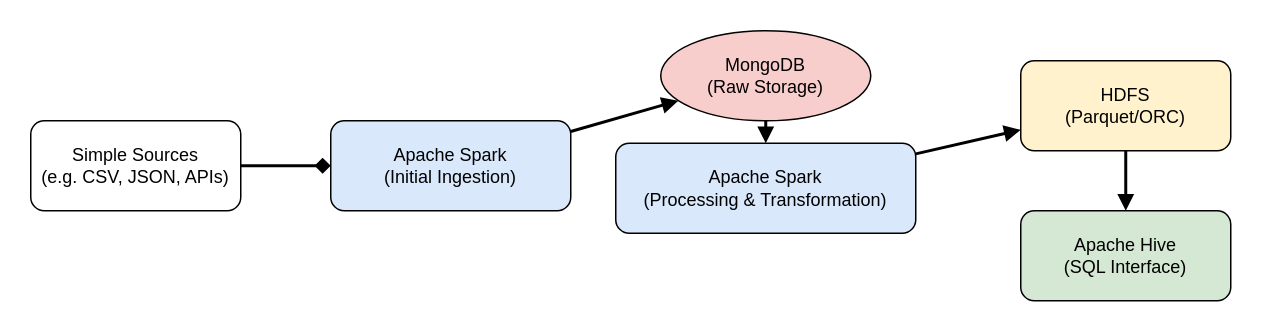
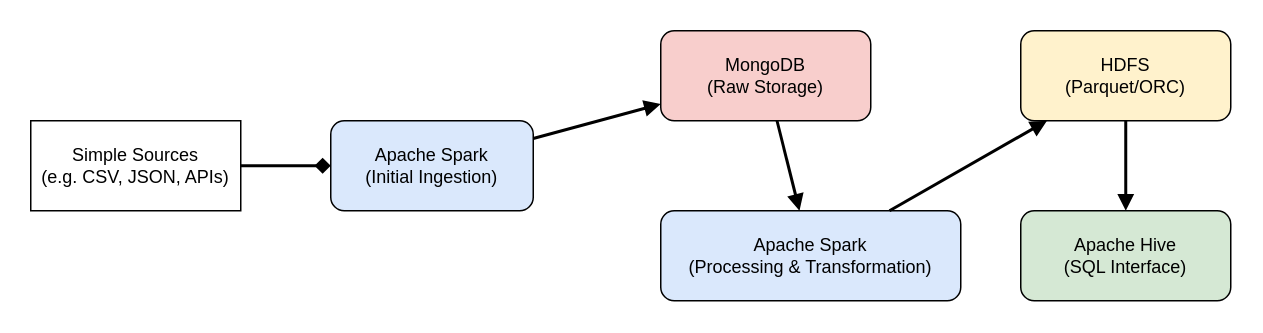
(766, 76) -> (766, 76)
(1126, 106) -> (1126, 76)
(136, 166) -> (136, 166)
(451, 166) -> (432, 166)
(766, 188) -> (811, 256)
